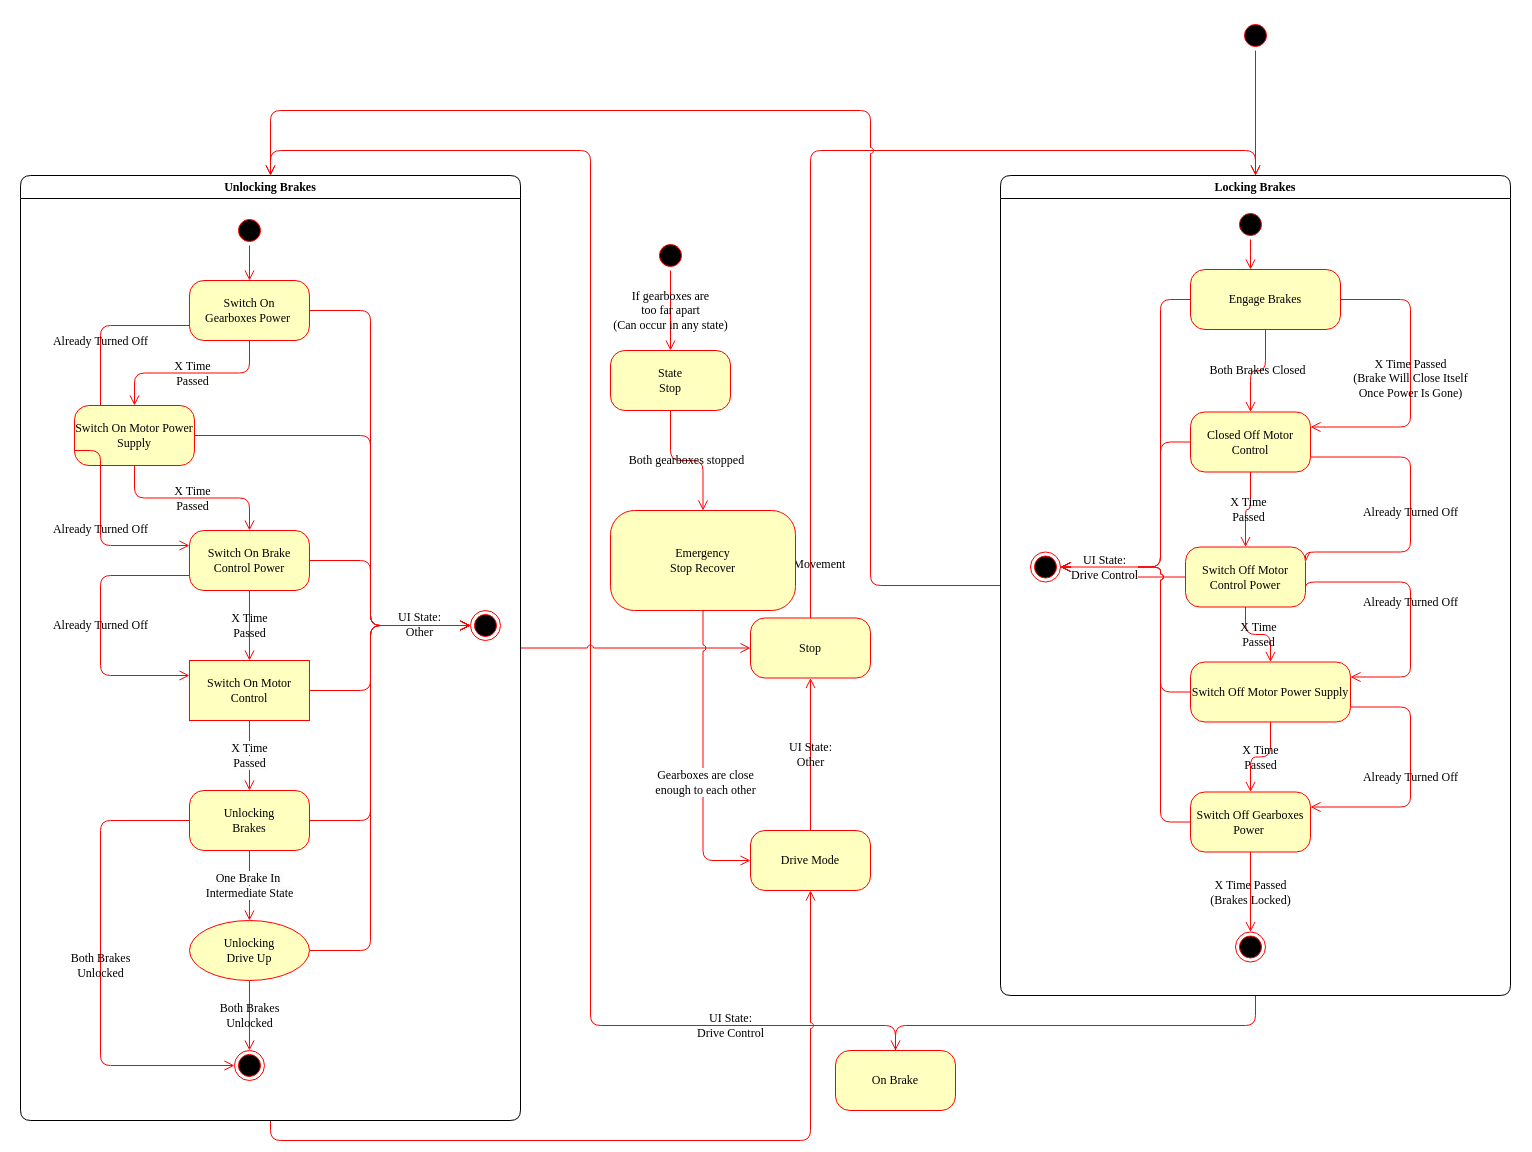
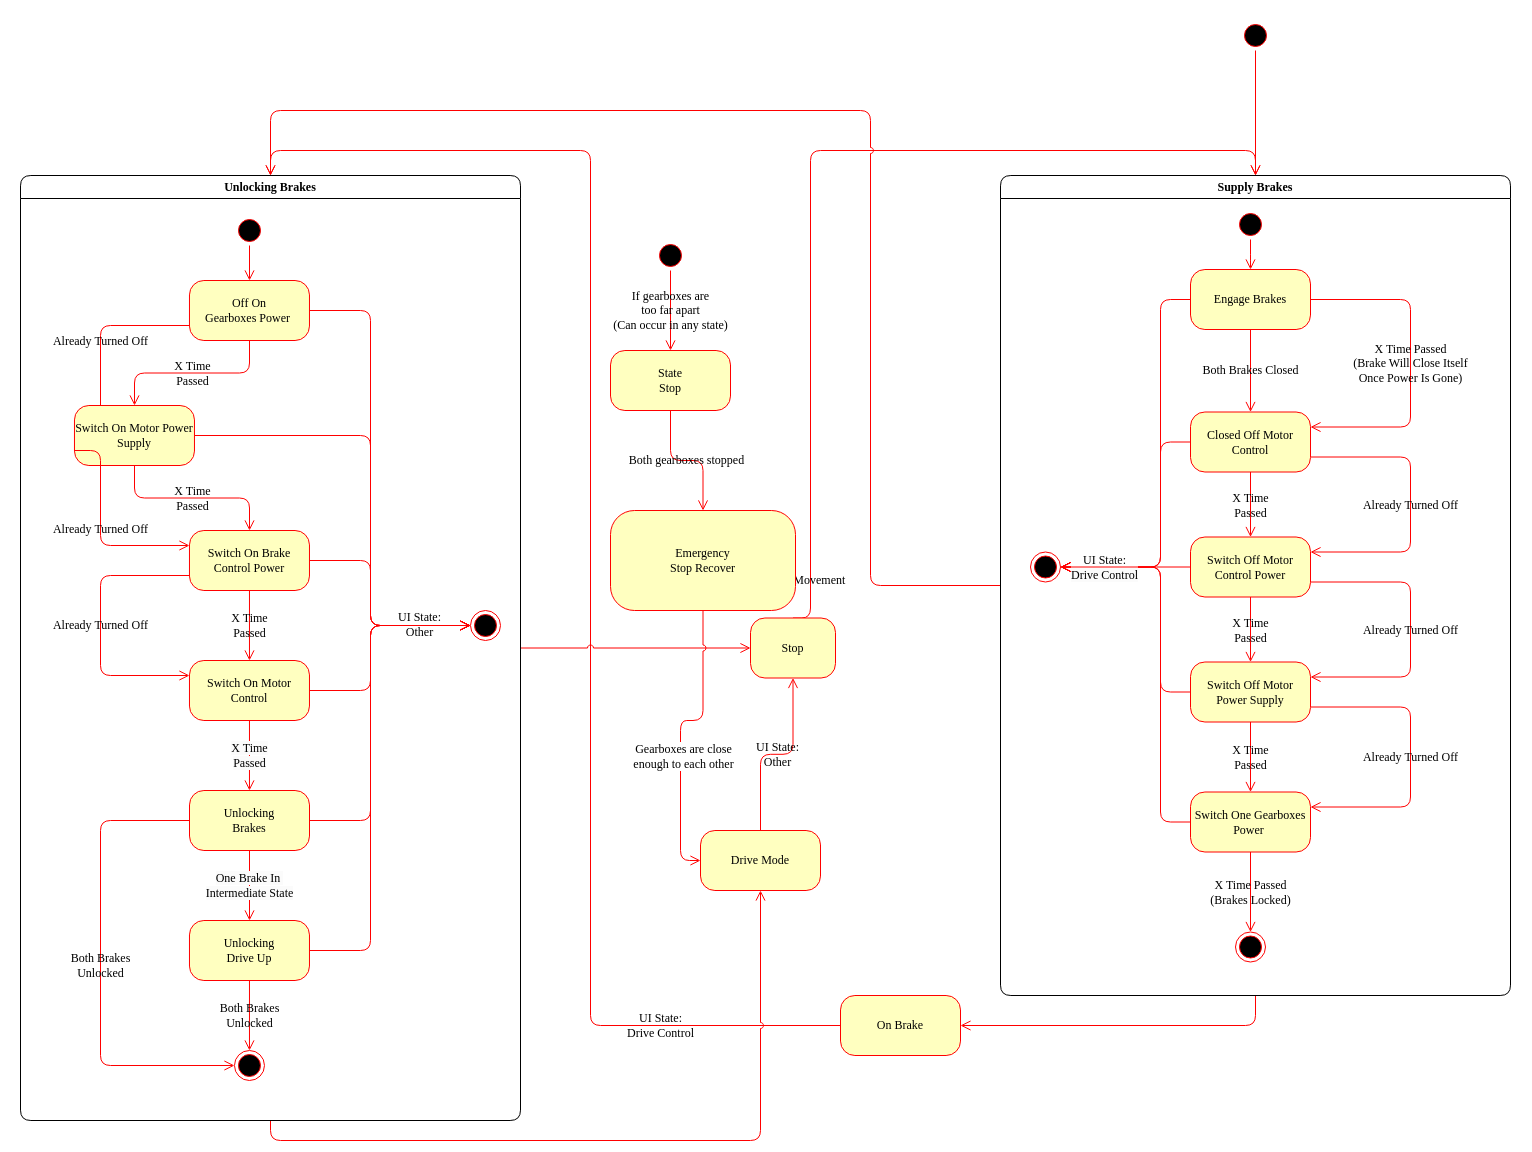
(1256, 188) -> (1256, 188)
(1266, 300) -> (1251, 300)
(250, 311) -> (250, 311)
(1246, 577) -> (1251, 567)
(811, 648) -> (793, 648)
(249, 691) -> (249, 691)
(1271, 692) -> (1251, 692)
(1251, 823) -> (1251, 823)
(811, 861) -> (761, 861)
(249, 951) -> (249, 951)
(896, 1081) -> (901, 1026)
